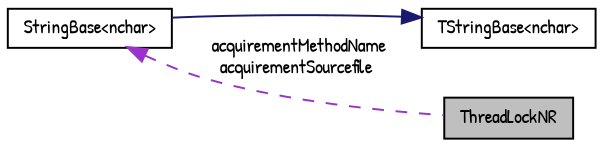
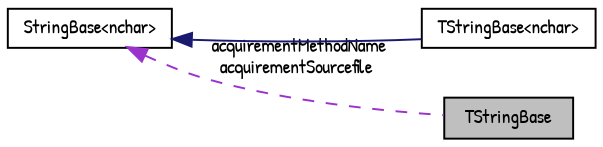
(287, 15) -> (307, 41)
(509, 118) -> (509, 118)
